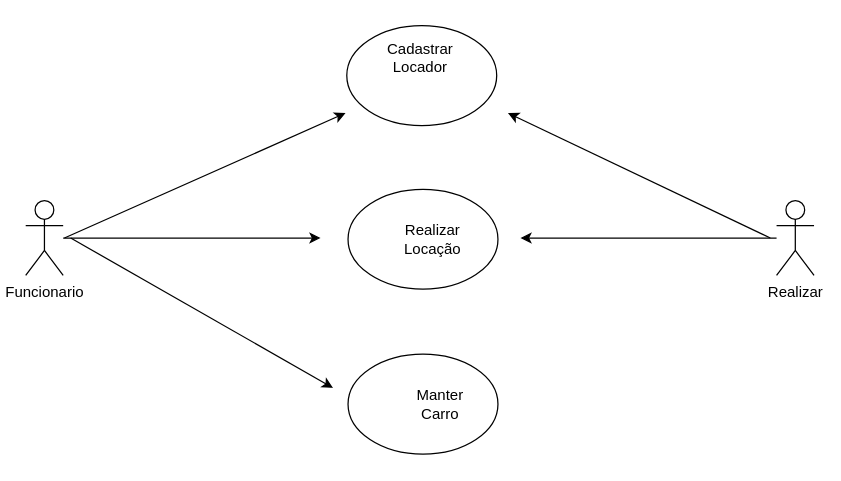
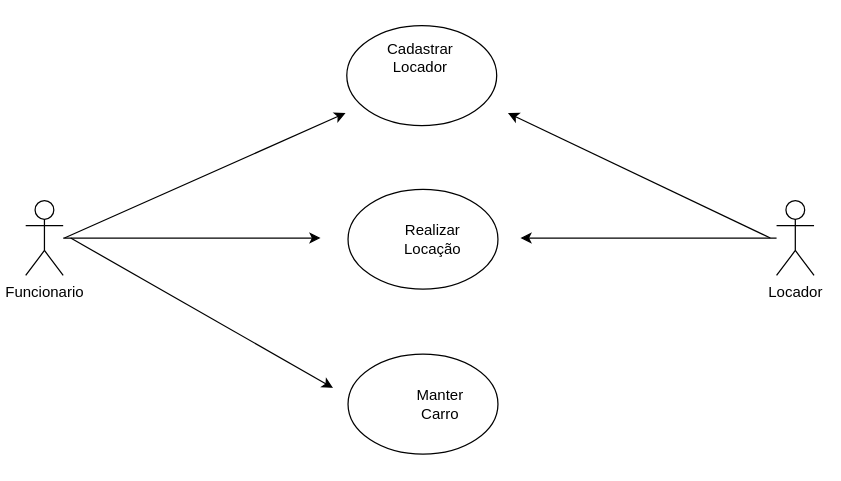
(796, 293) -> (796, 293)
